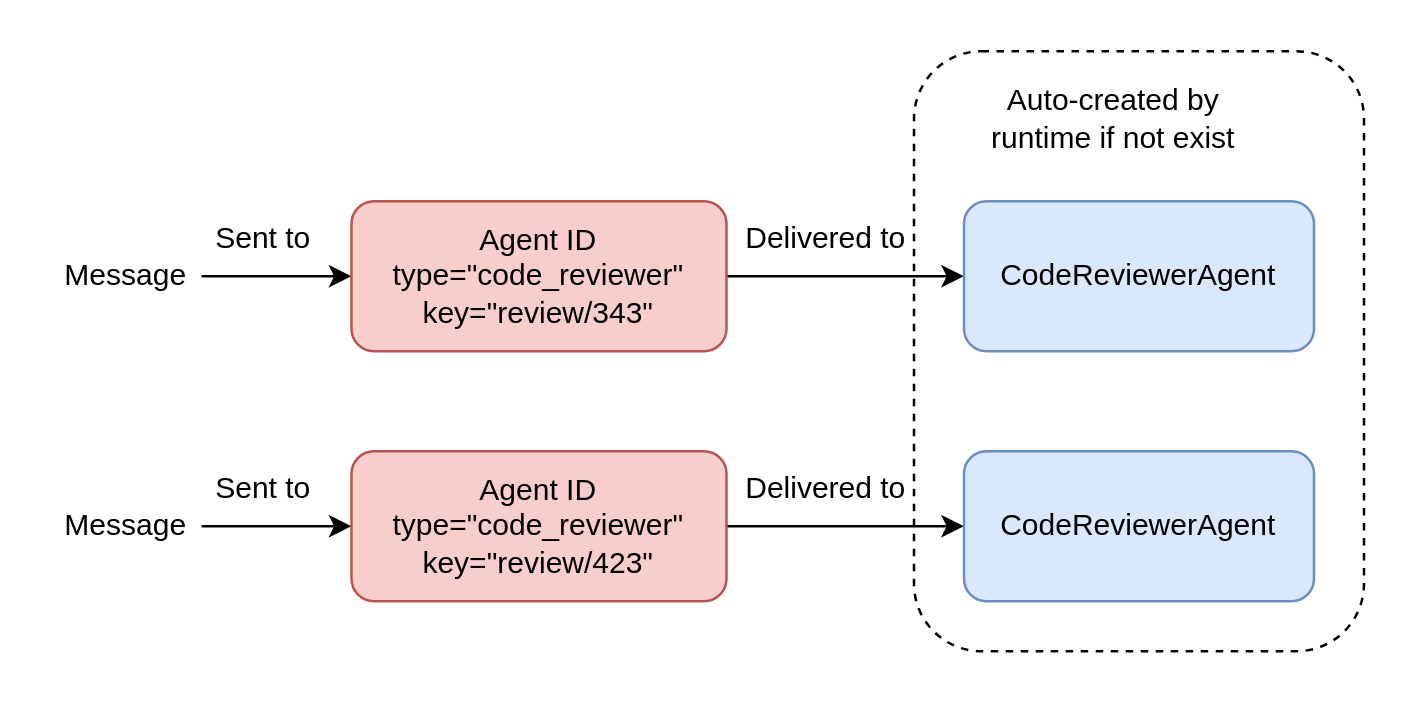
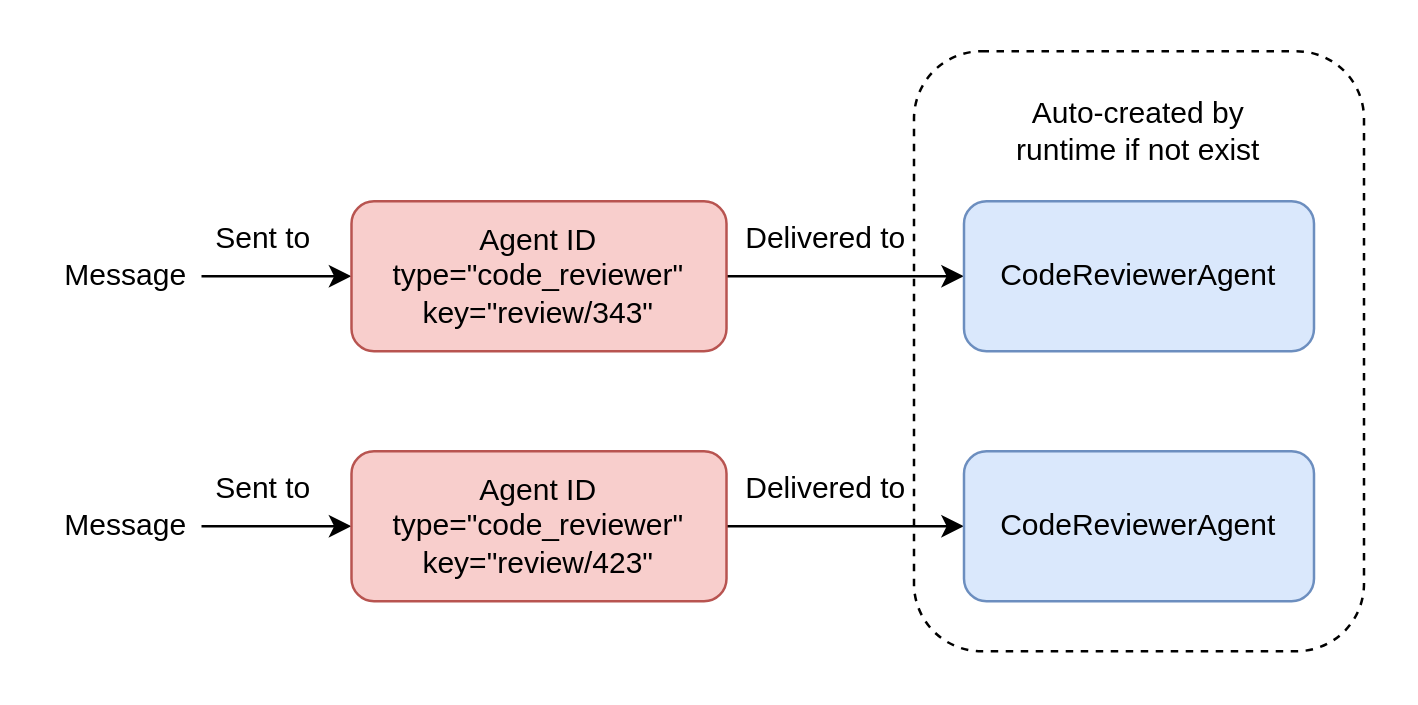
(1114, 119) -> (1139, 131)
